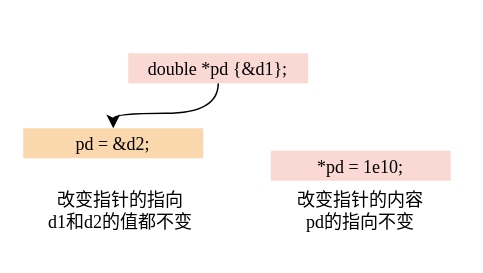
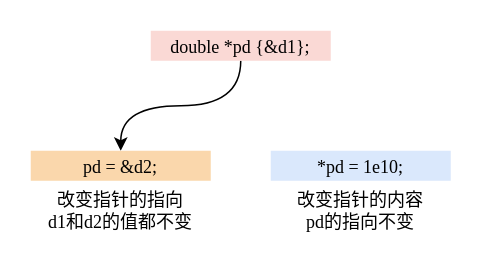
(218, 68) -> (241, 46)
(113, 143) -> (121, 166)
(361, 166) -> (361, 166)
